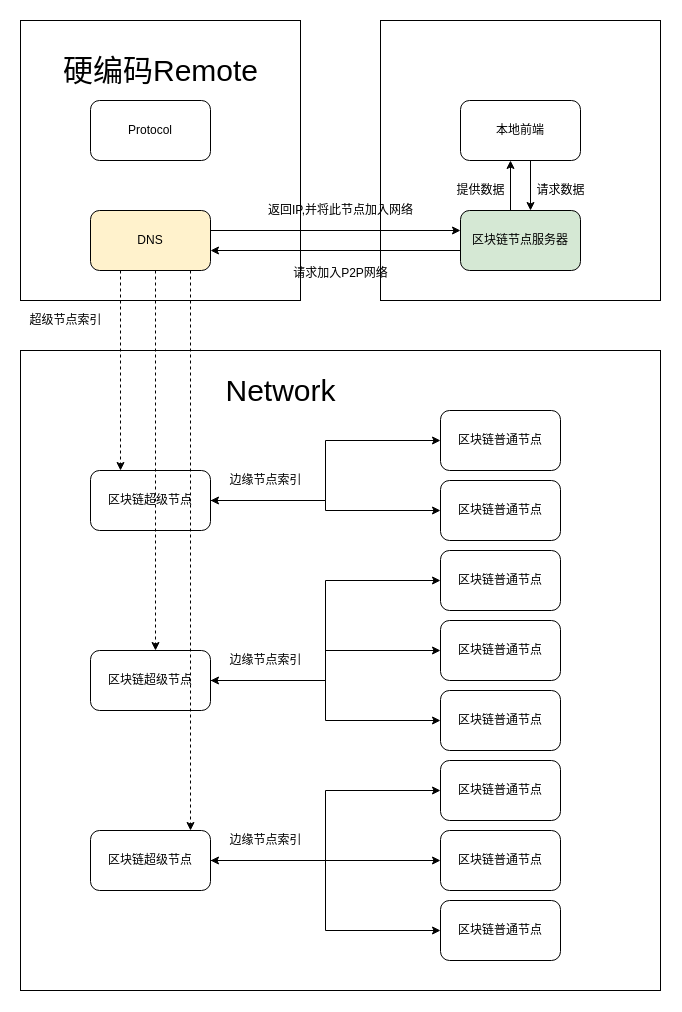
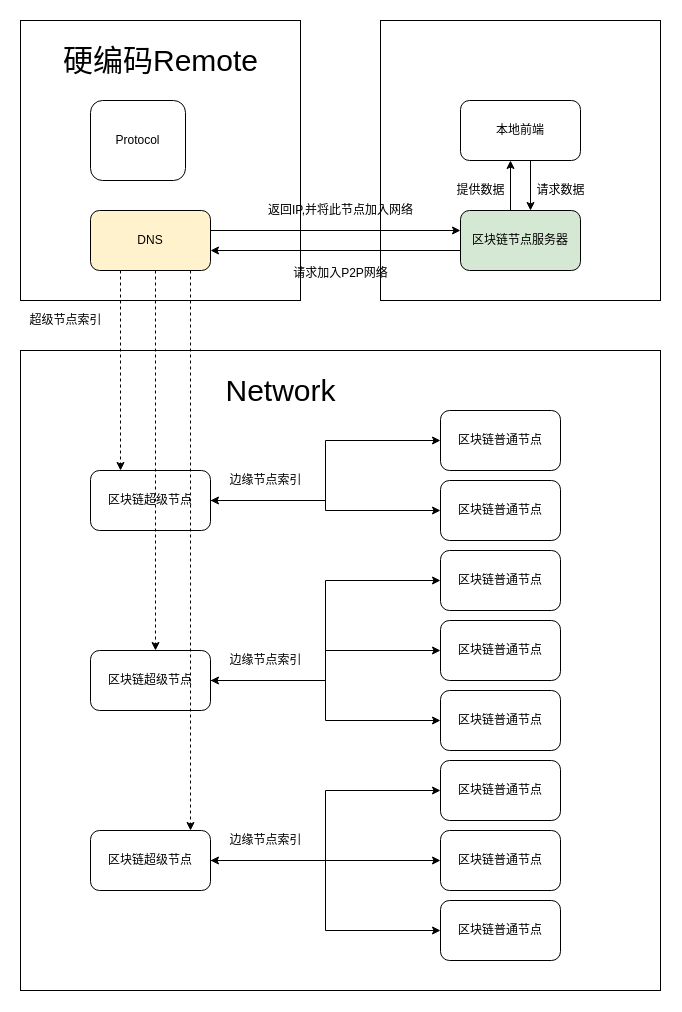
(161, 71) -> (161, 61)
(151, 131) -> (138, 141)
